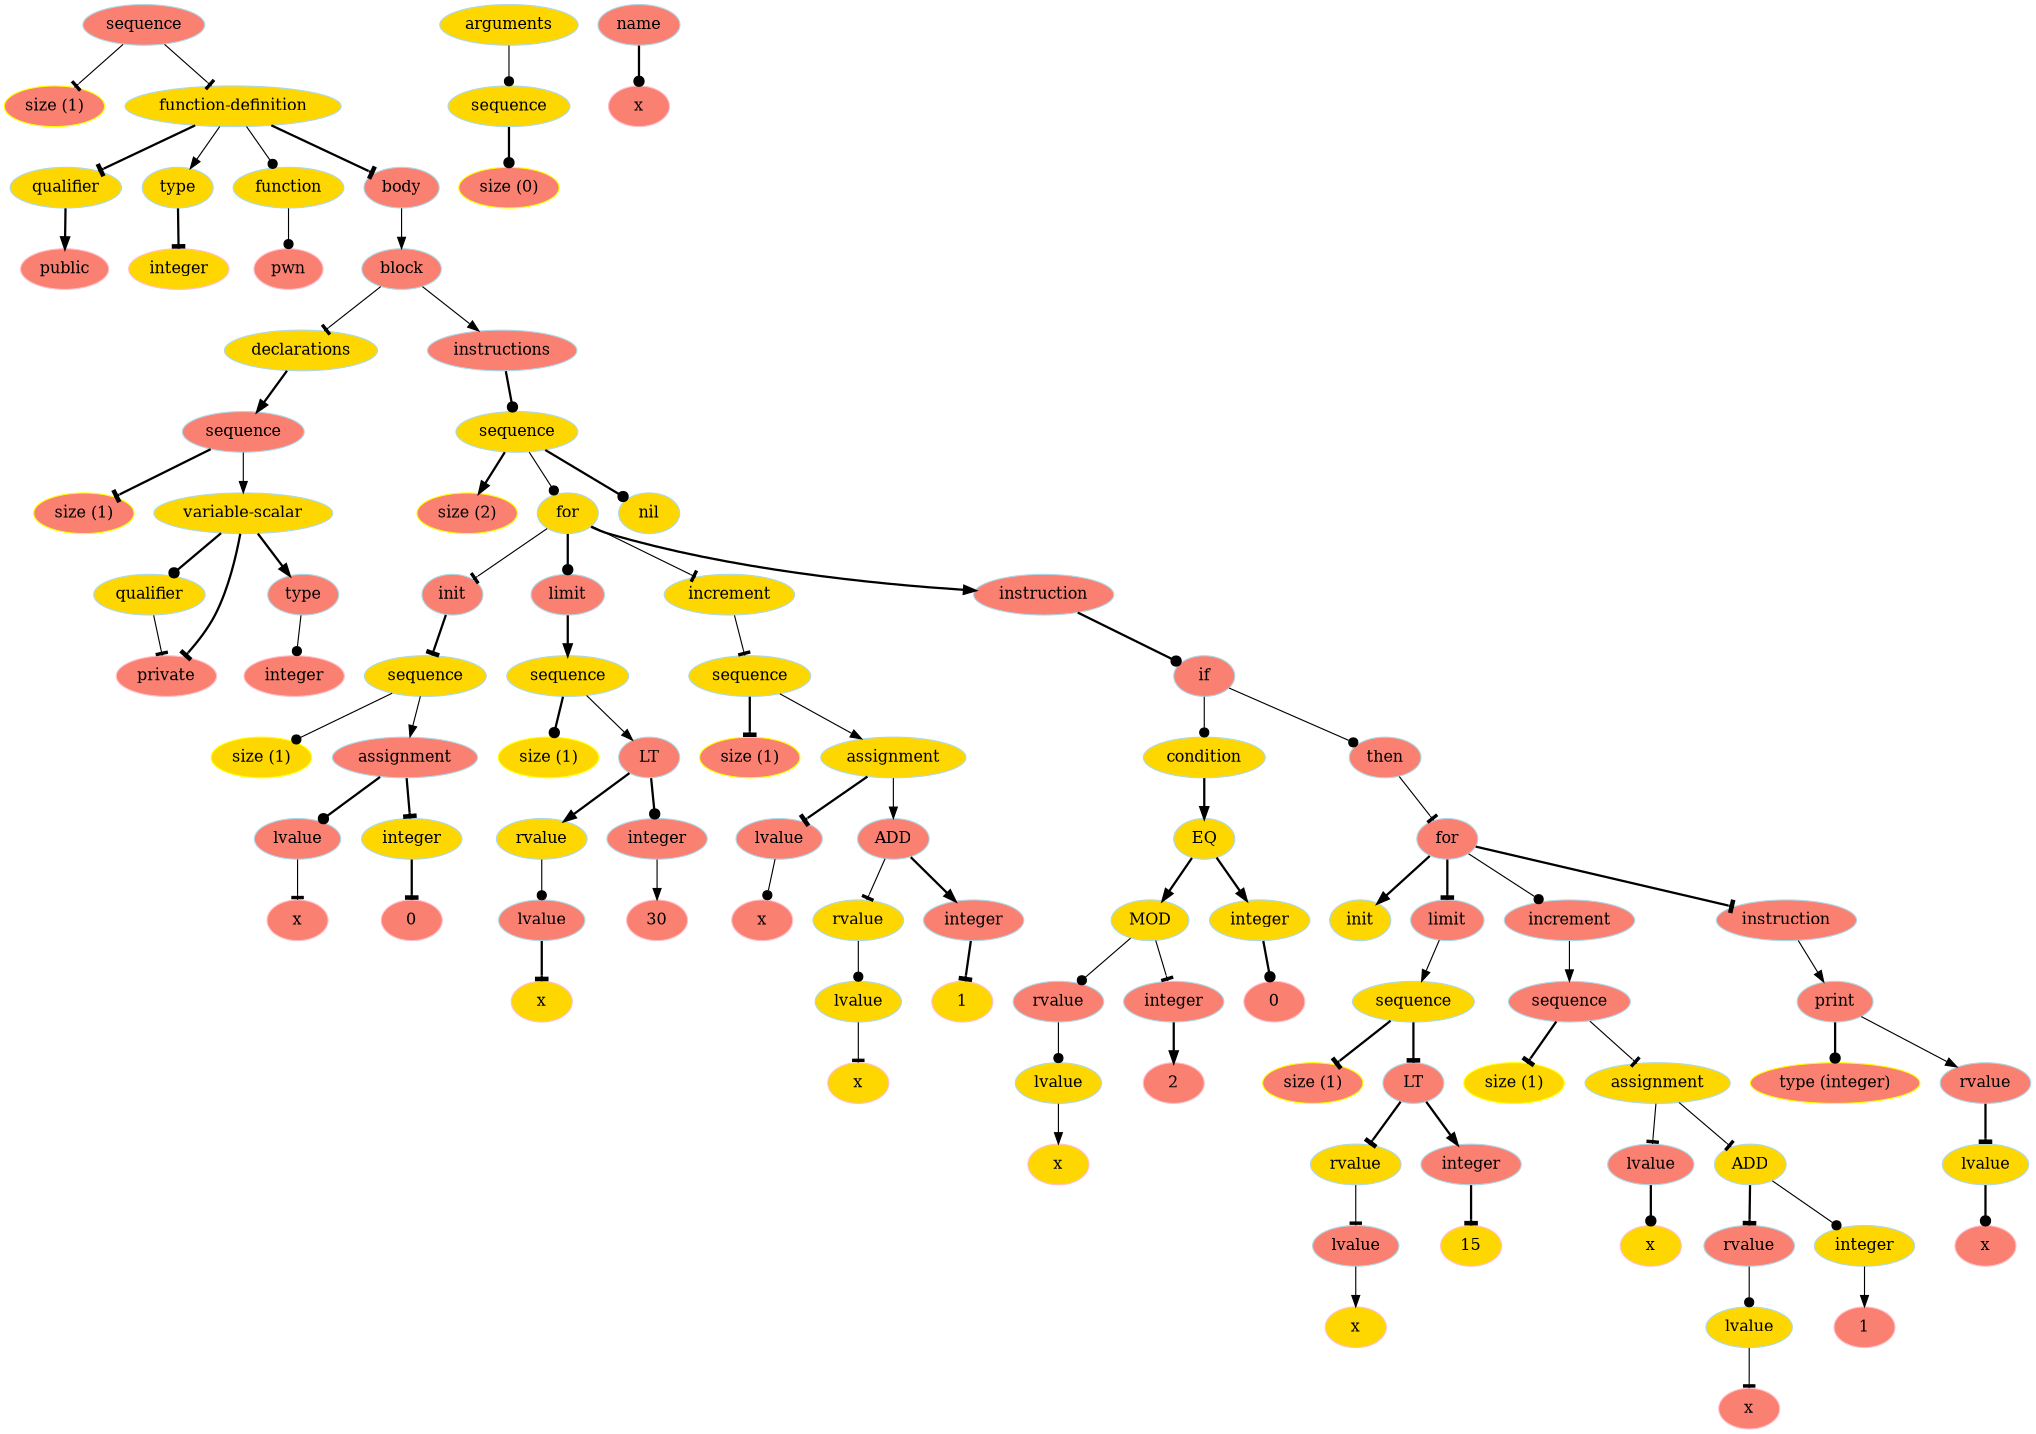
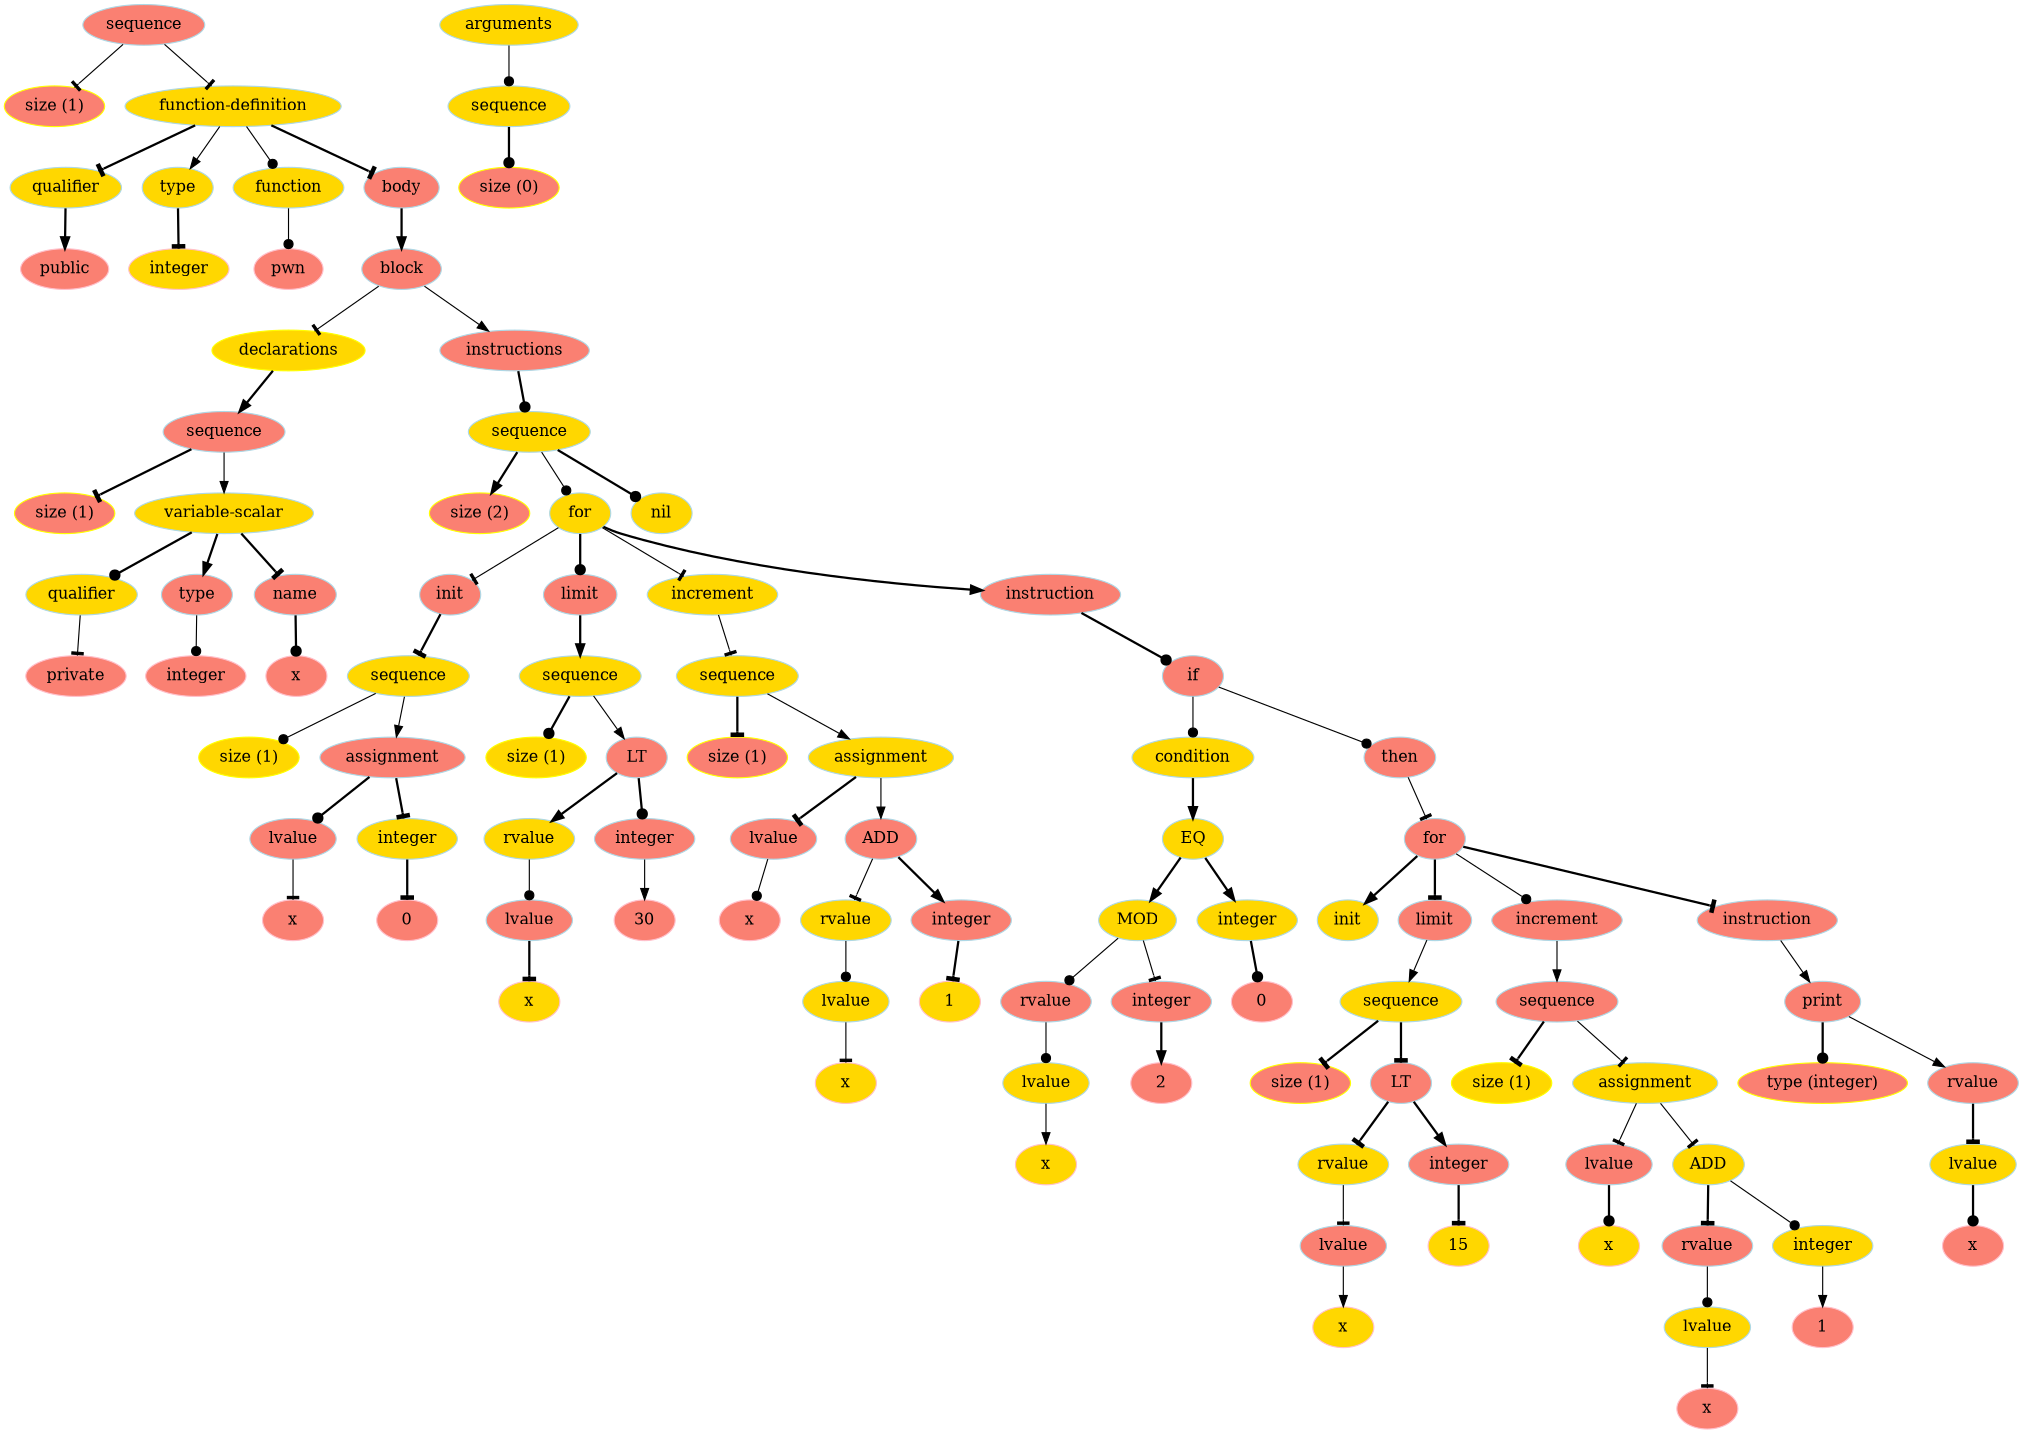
(402, 223) -> (402, 223)
(301, 350) -> (289, 350)
(223, 597) -> (258, 552)
